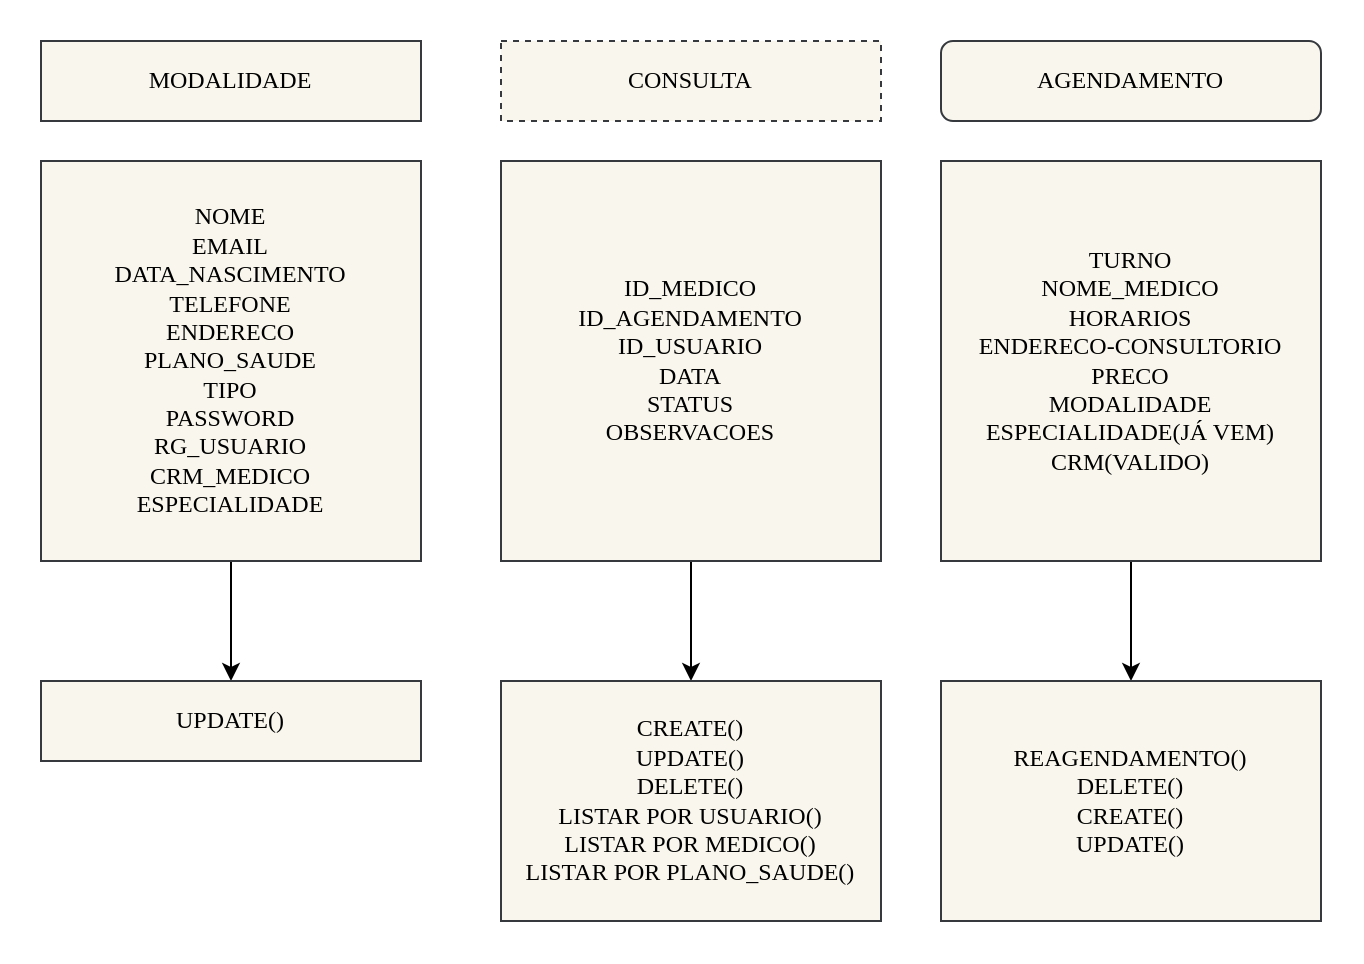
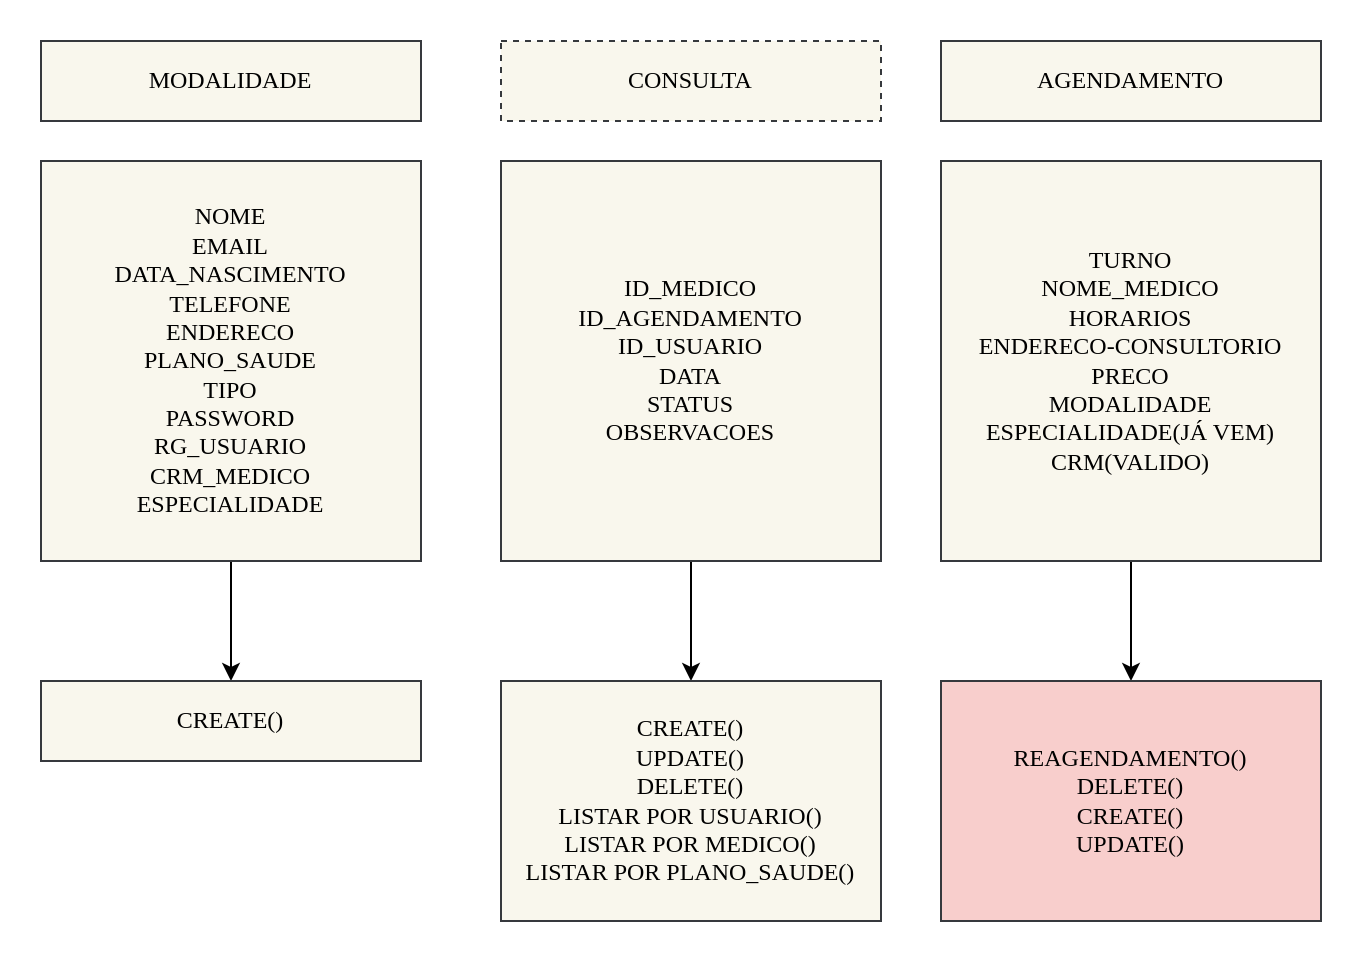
(1131, 81) -> (1131, 81)
(231, 721) -> (231, 721)
(1131, 801) -> (1131, 801)
